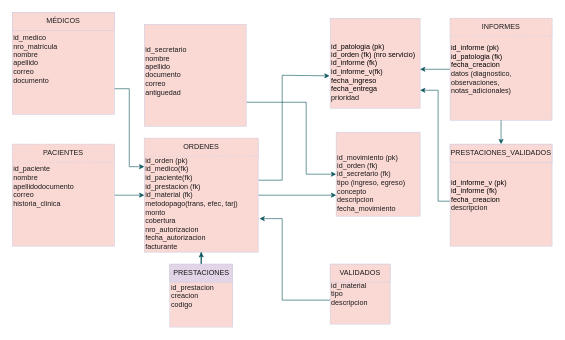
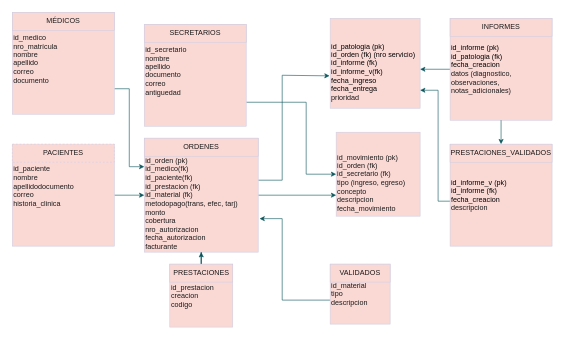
(501, 27) -> (501, 27)
none -> (195, 33)
(201, 147) -> (201, 147)
(201, 273) -> (201, 273)
